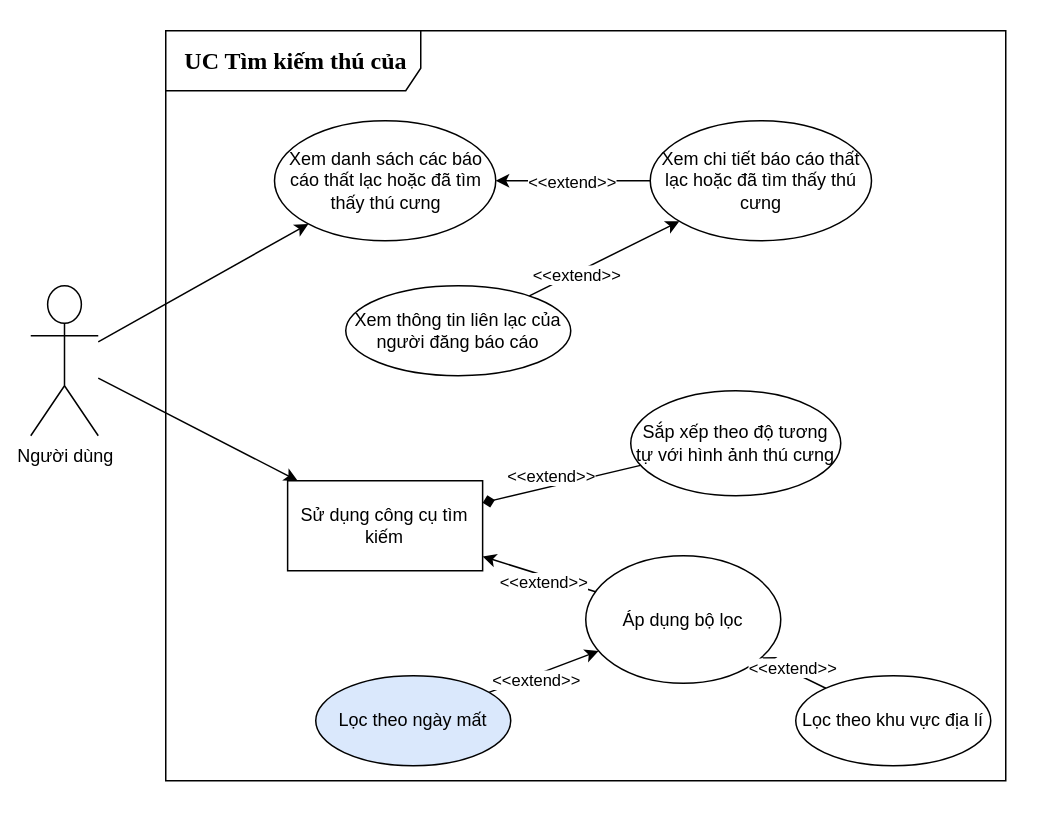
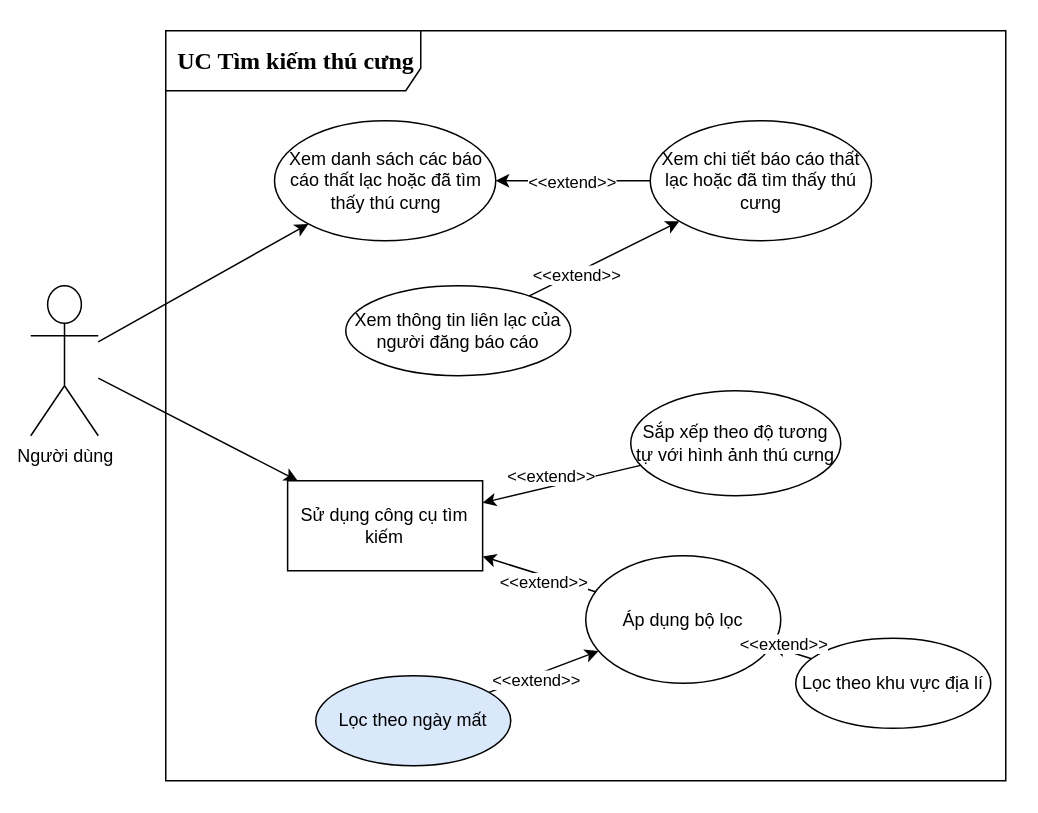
(293, 61) -> (293, 61)
(495, 500) -> (494, 500)
(893, 721) -> (893, 683)
